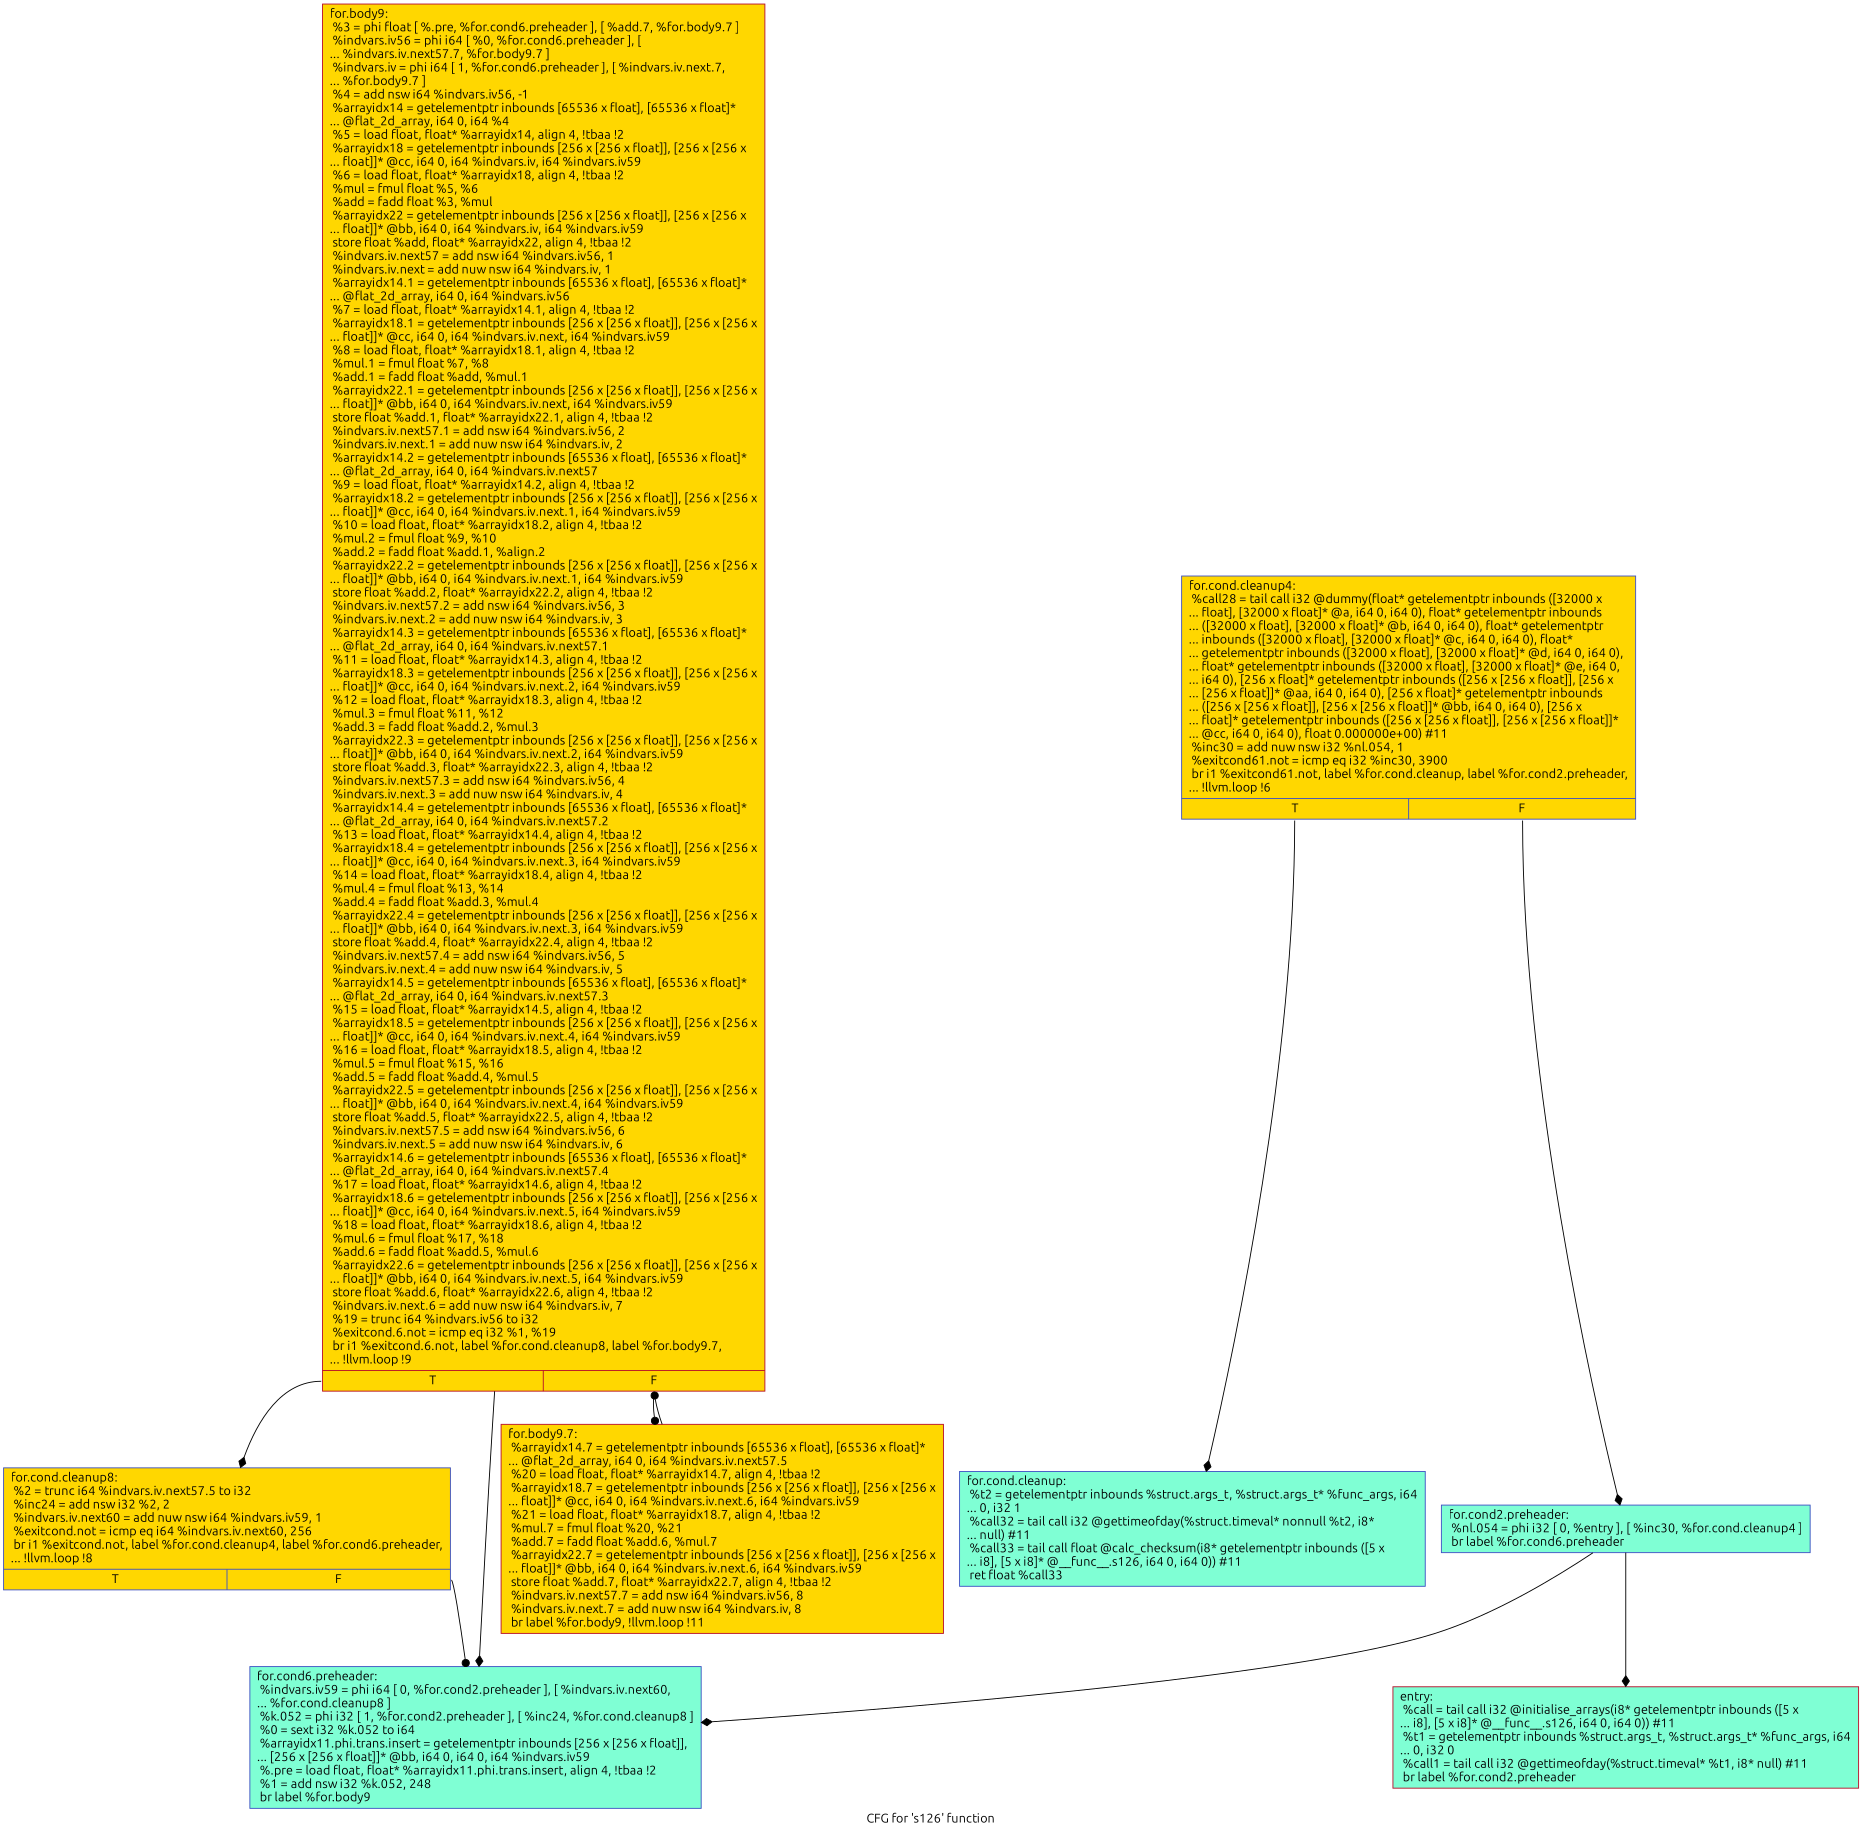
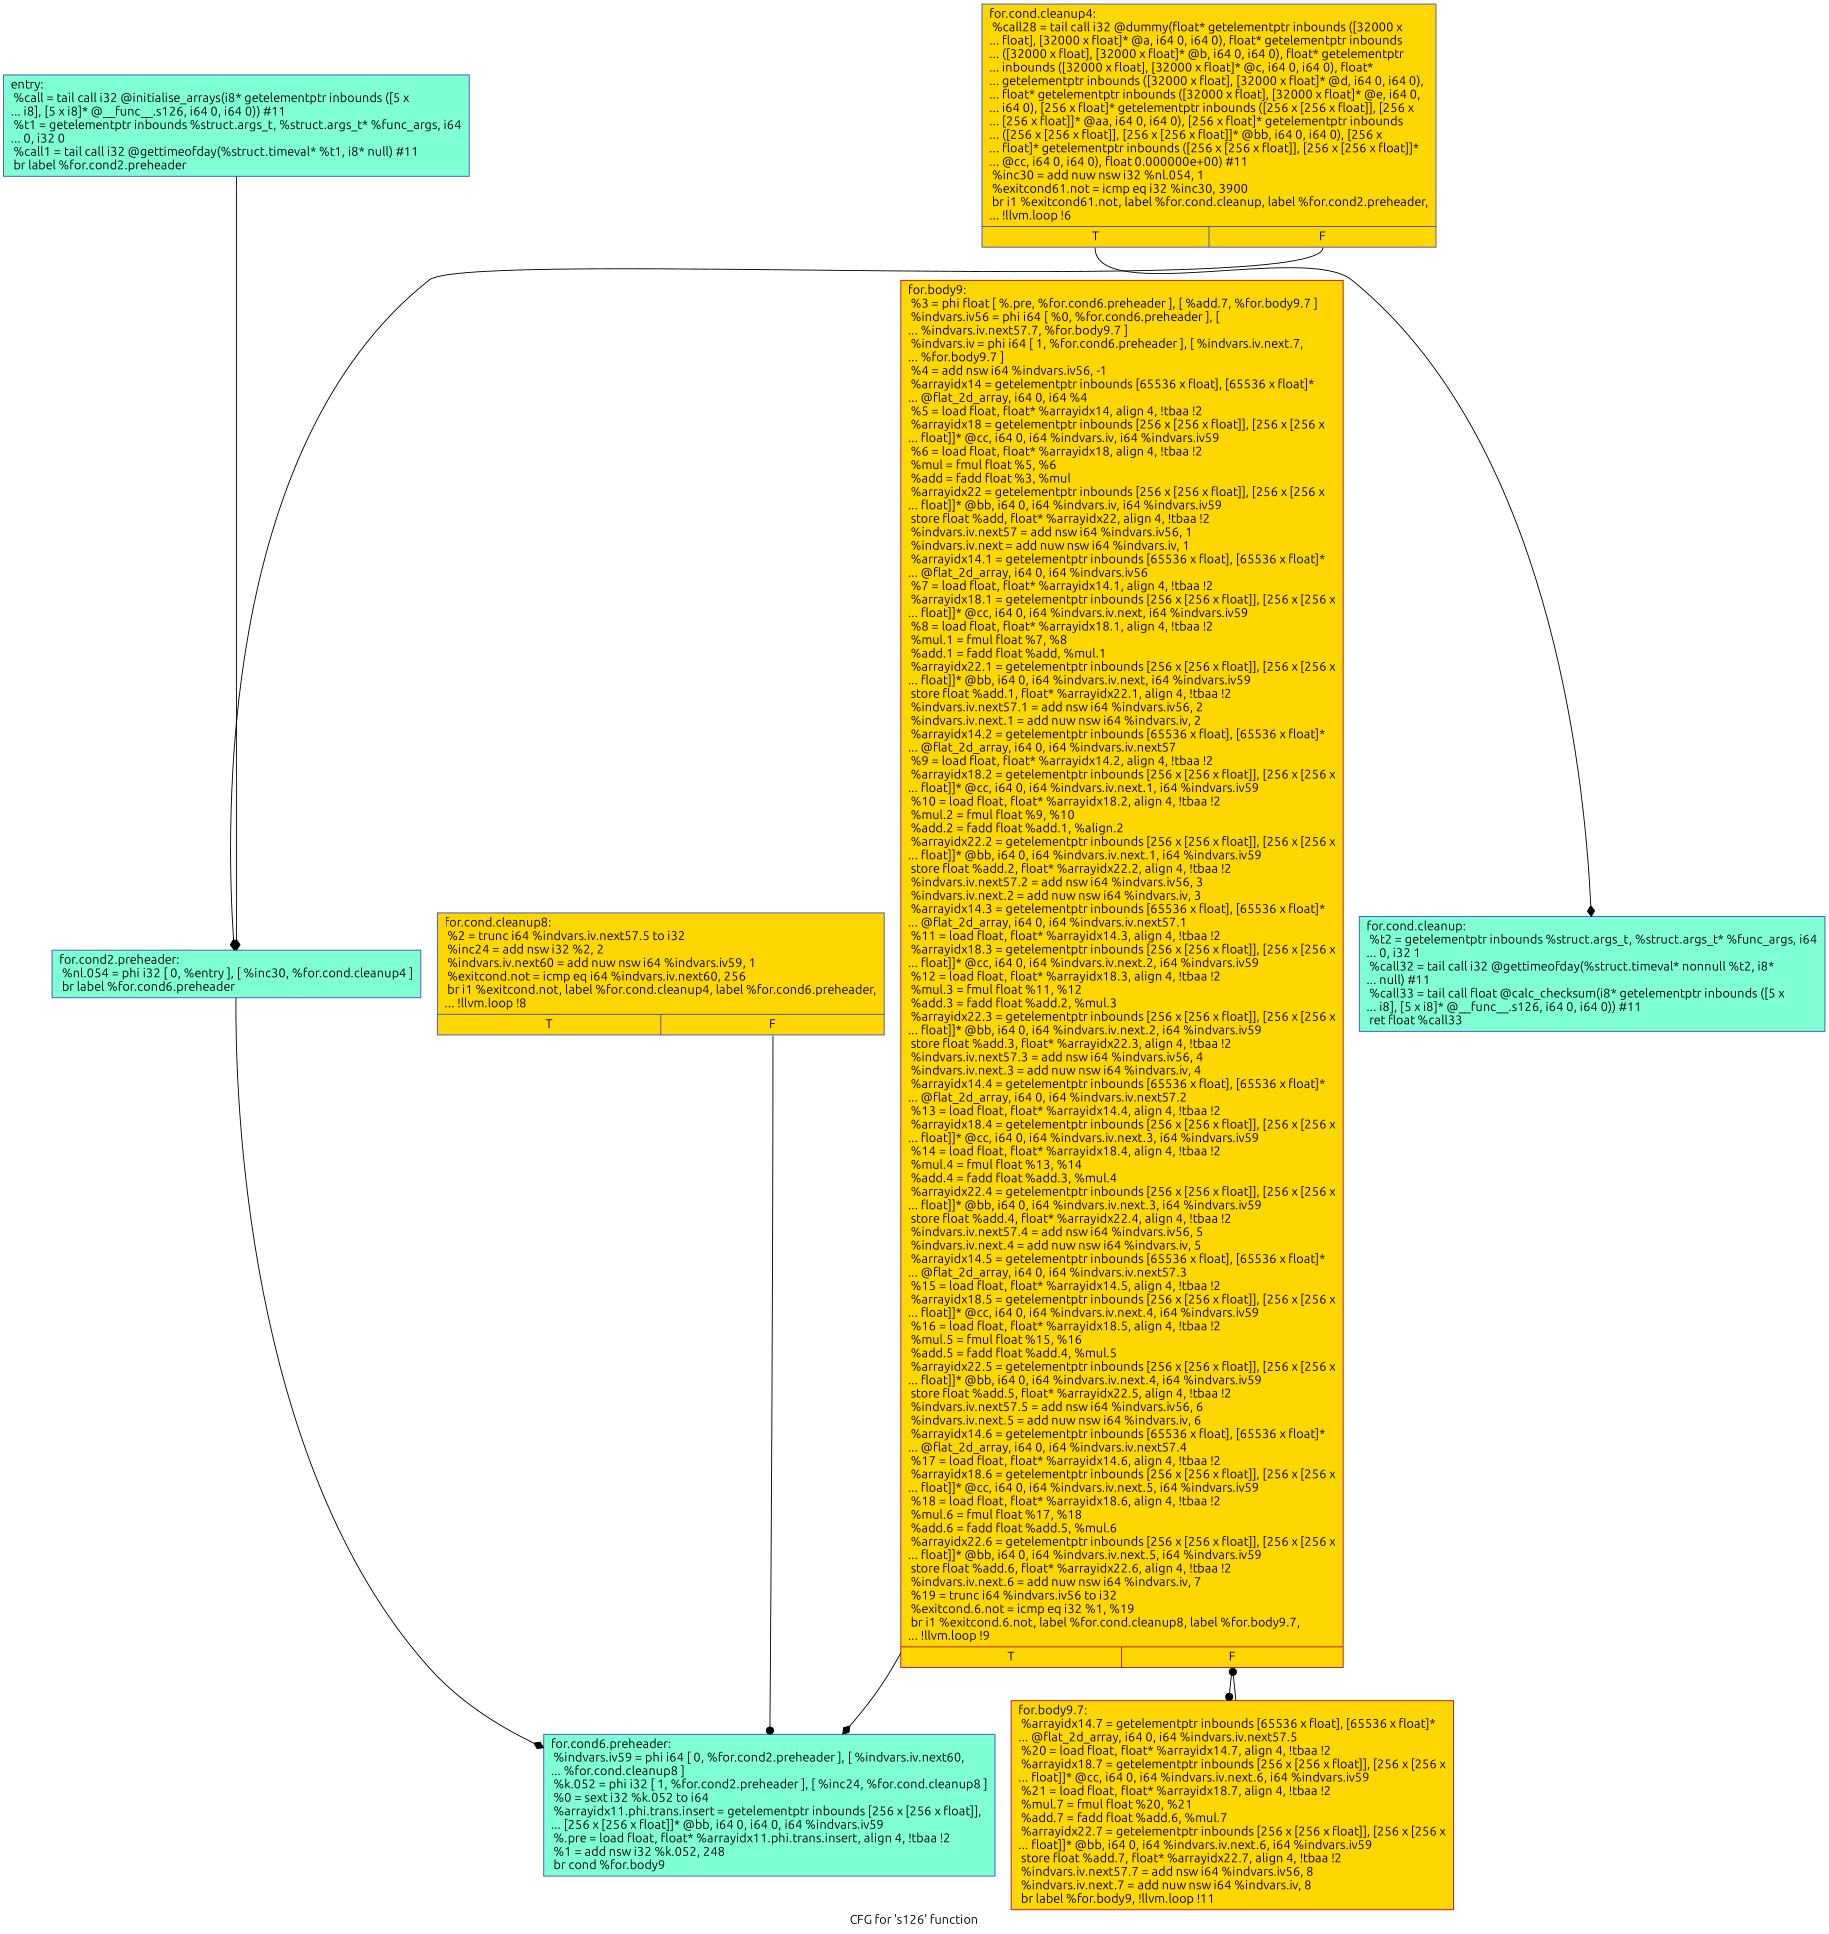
(272, 1407) -> none
(1626, 1614) -> (236, 558)
(1626, 1737) -> (236, 126)
(314, 1798) -> (608, 1865)
